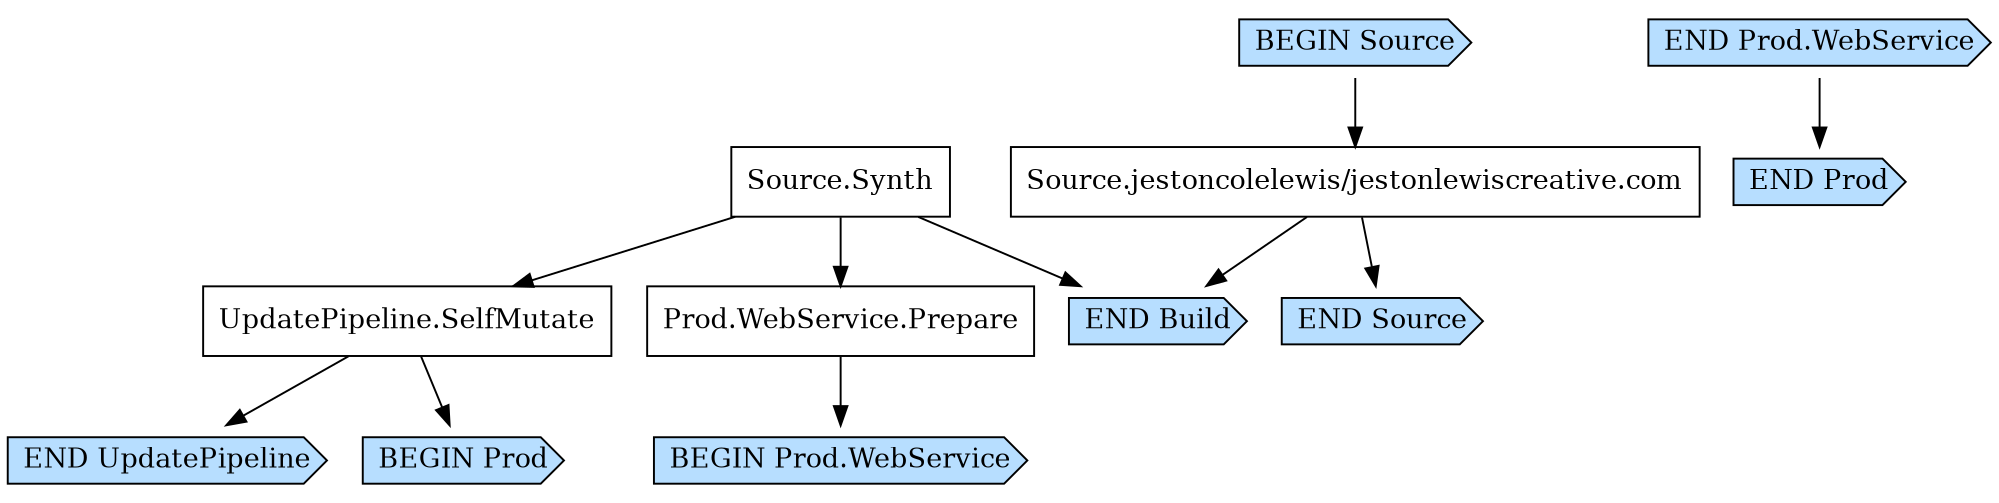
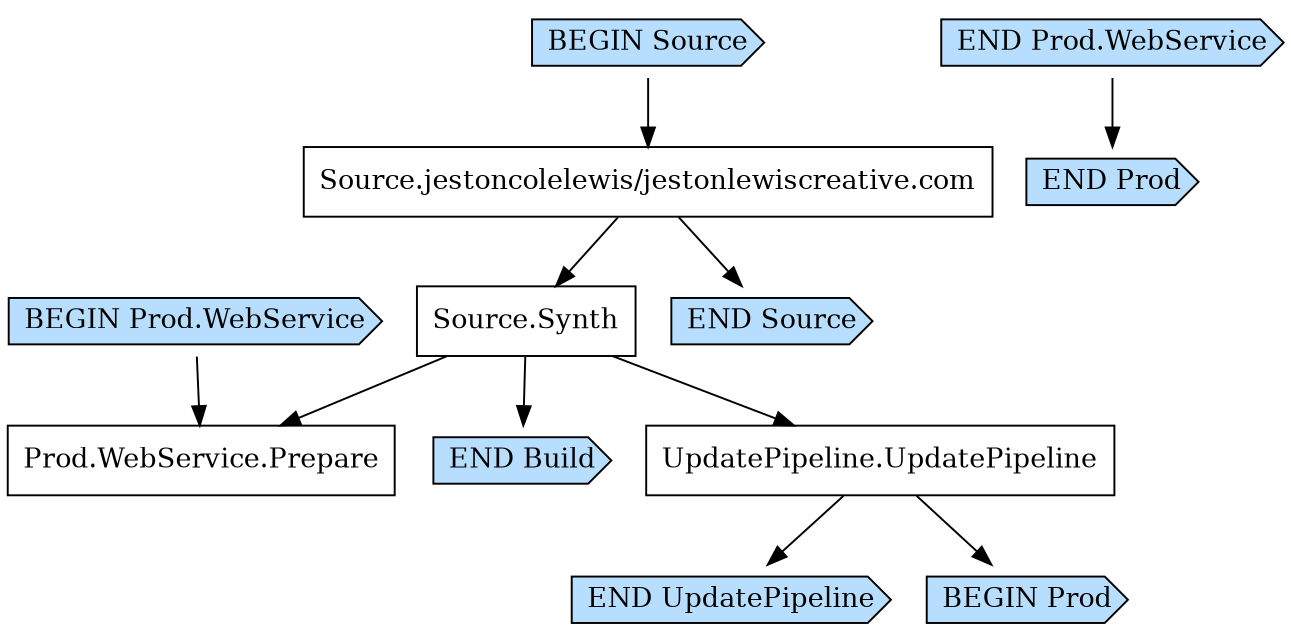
(1265, 246) -> (594, 244)
(407, 321) -> (880, 460)
(841, 381) -> (198, 381)
